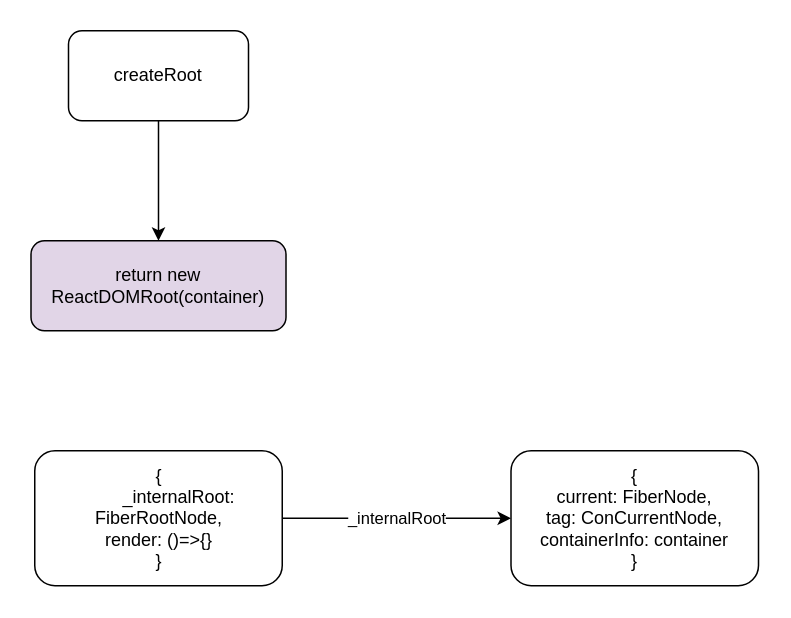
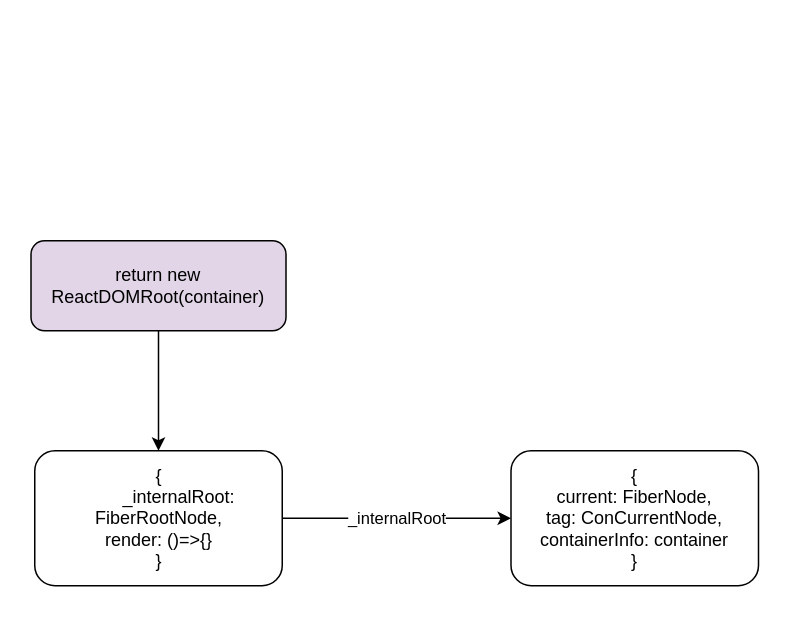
(158, 76) -> none
(158, 176) -> none
none -> (158, 386)
